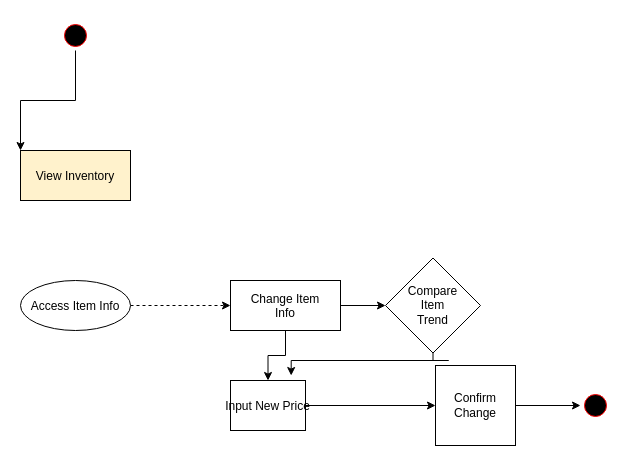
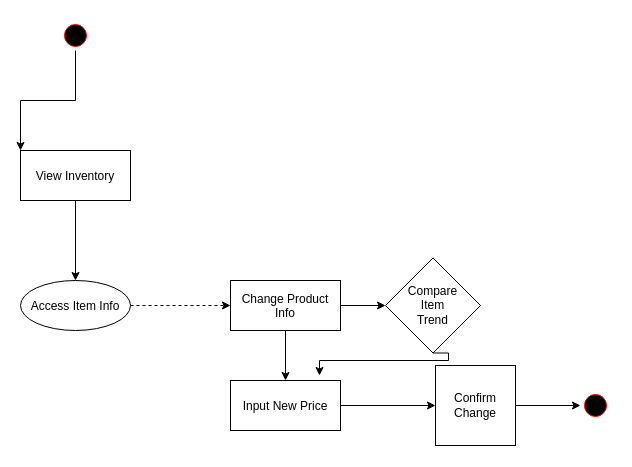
(76, 176) -> (76, 176)
none -> (76, 237)
(285, 299) -> (285, 299)
(268, 406) -> (286, 406)
